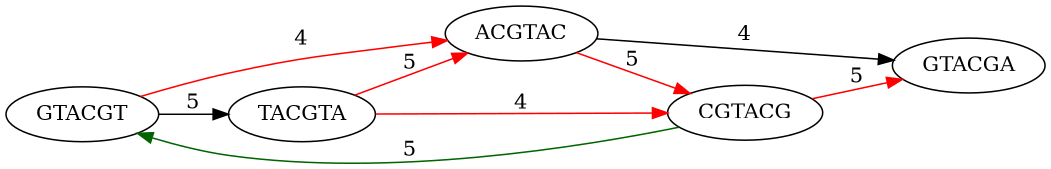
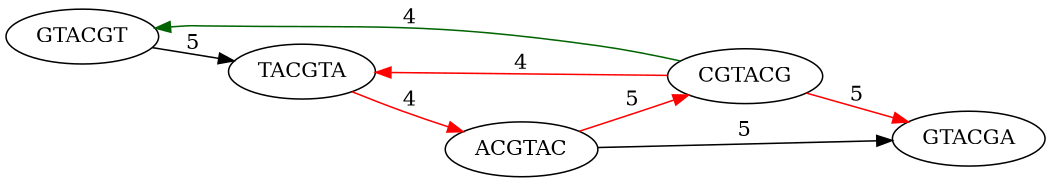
(745, 34) -> (745, 130)
(285, 62) -> none
(410, 63) -> (410, 100)
(514, 114) -> (530, 74)
(410, 150) -> (410, 18)
